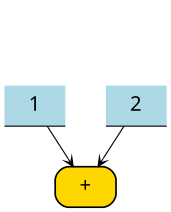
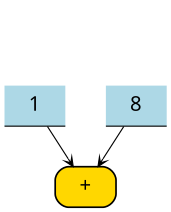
(136, 106) -> (136, 106)
